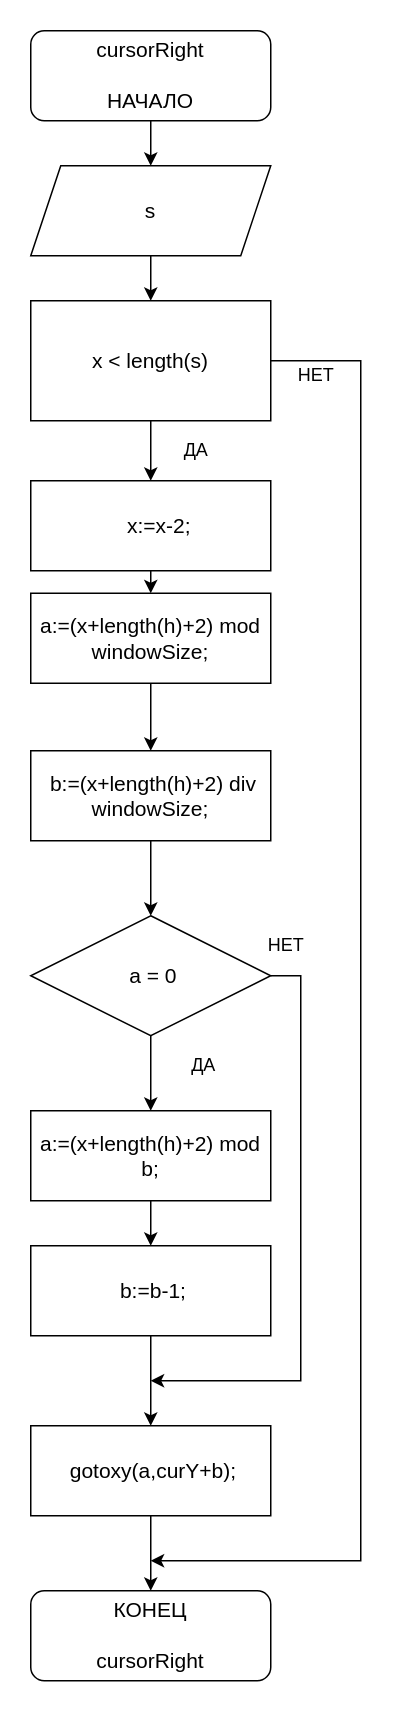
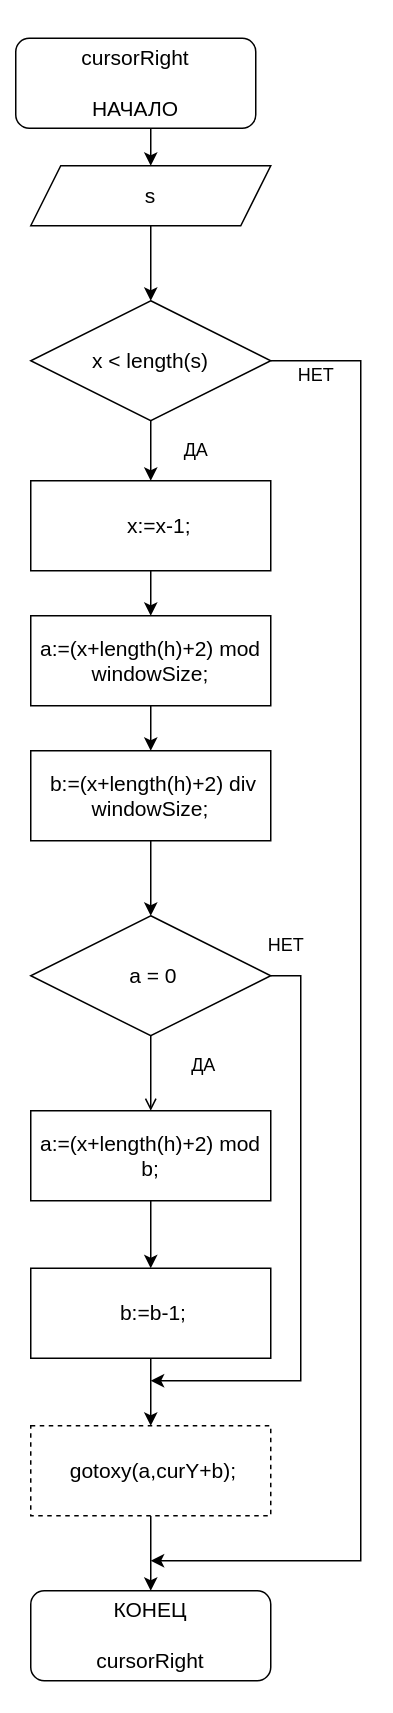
(151, 76) -> (136, 83)
(151, 211) -> (151, 196)
(151, 361) -> (151, 361)
(151, 526) -> (151, 526)
(151, 638) -> (151, 661)
(151, 1099) -> (151, 1101)
(151, 1291) -> (151, 1313)
(151, 1471) -> (151, 1471)
